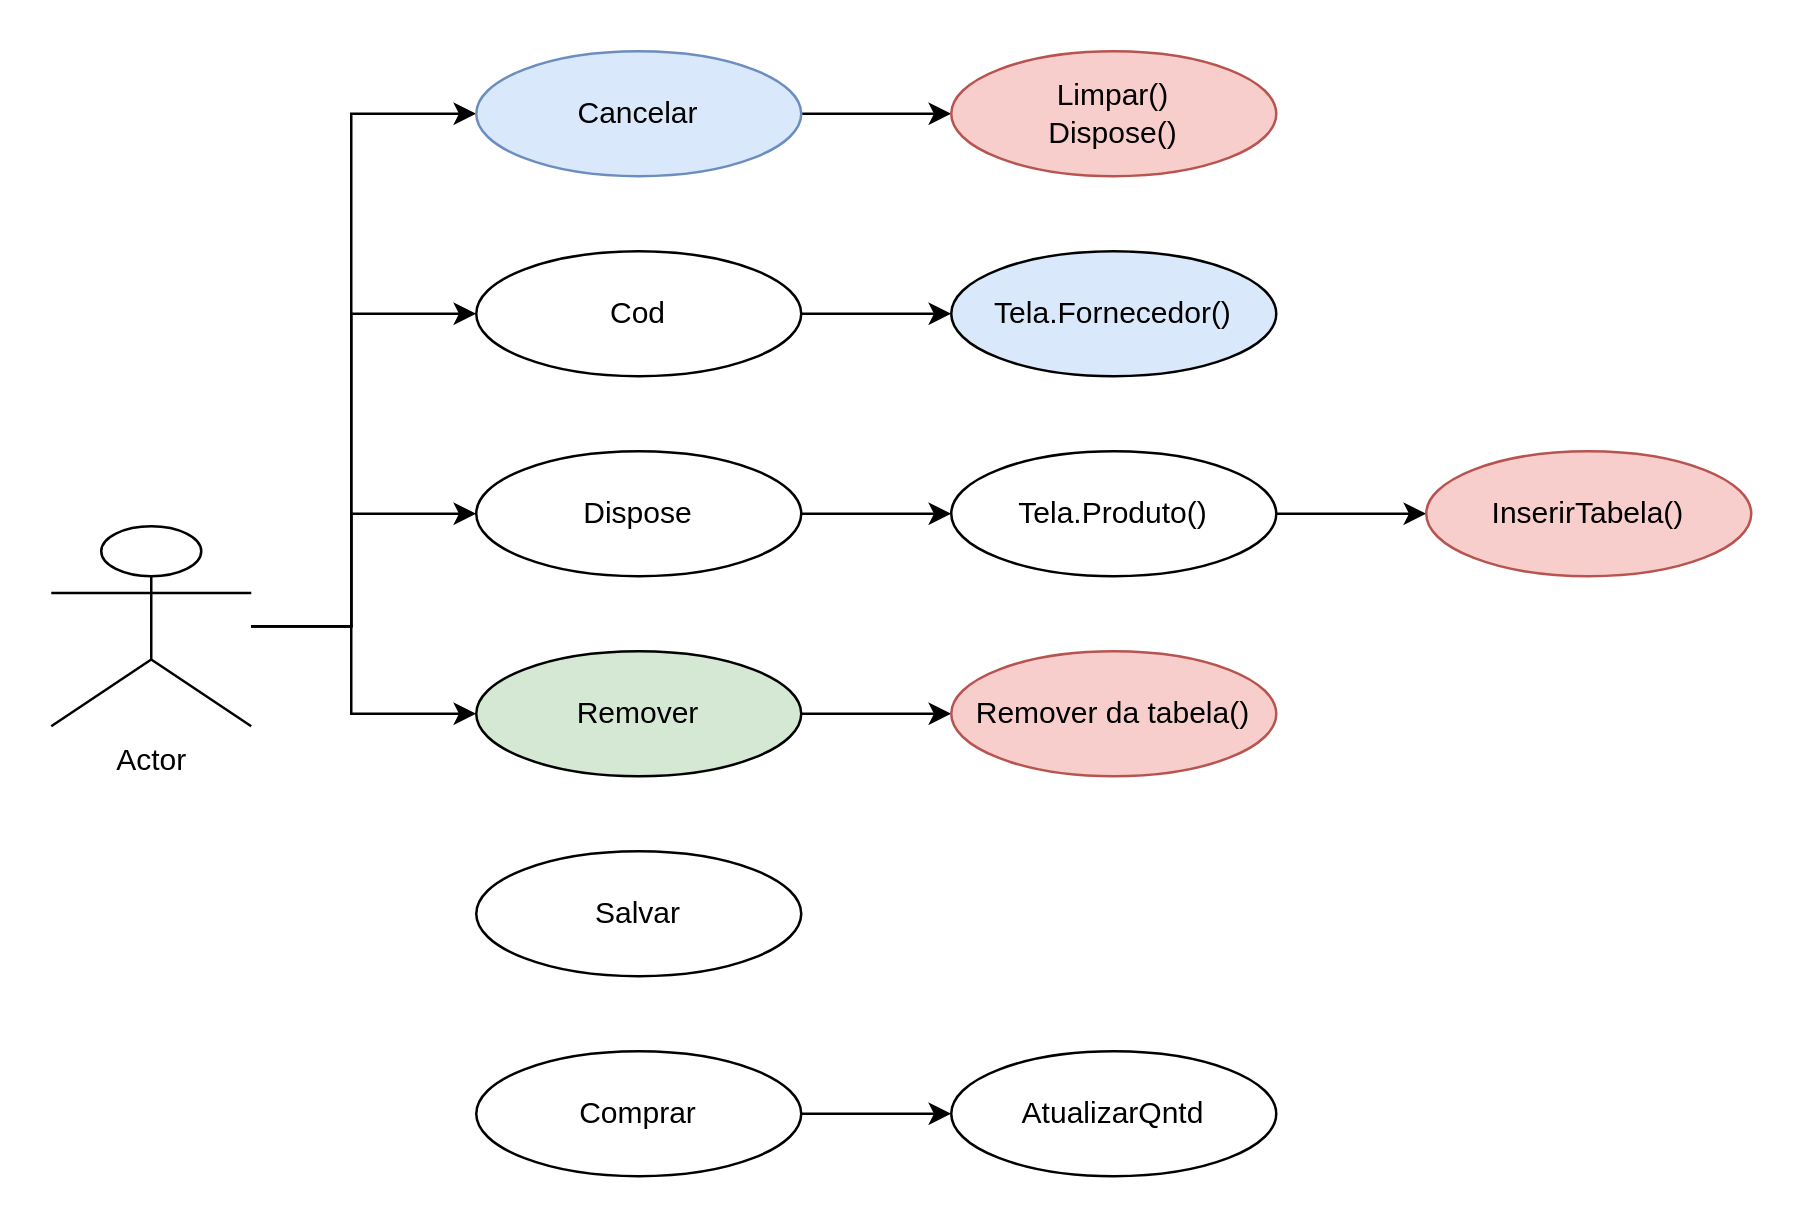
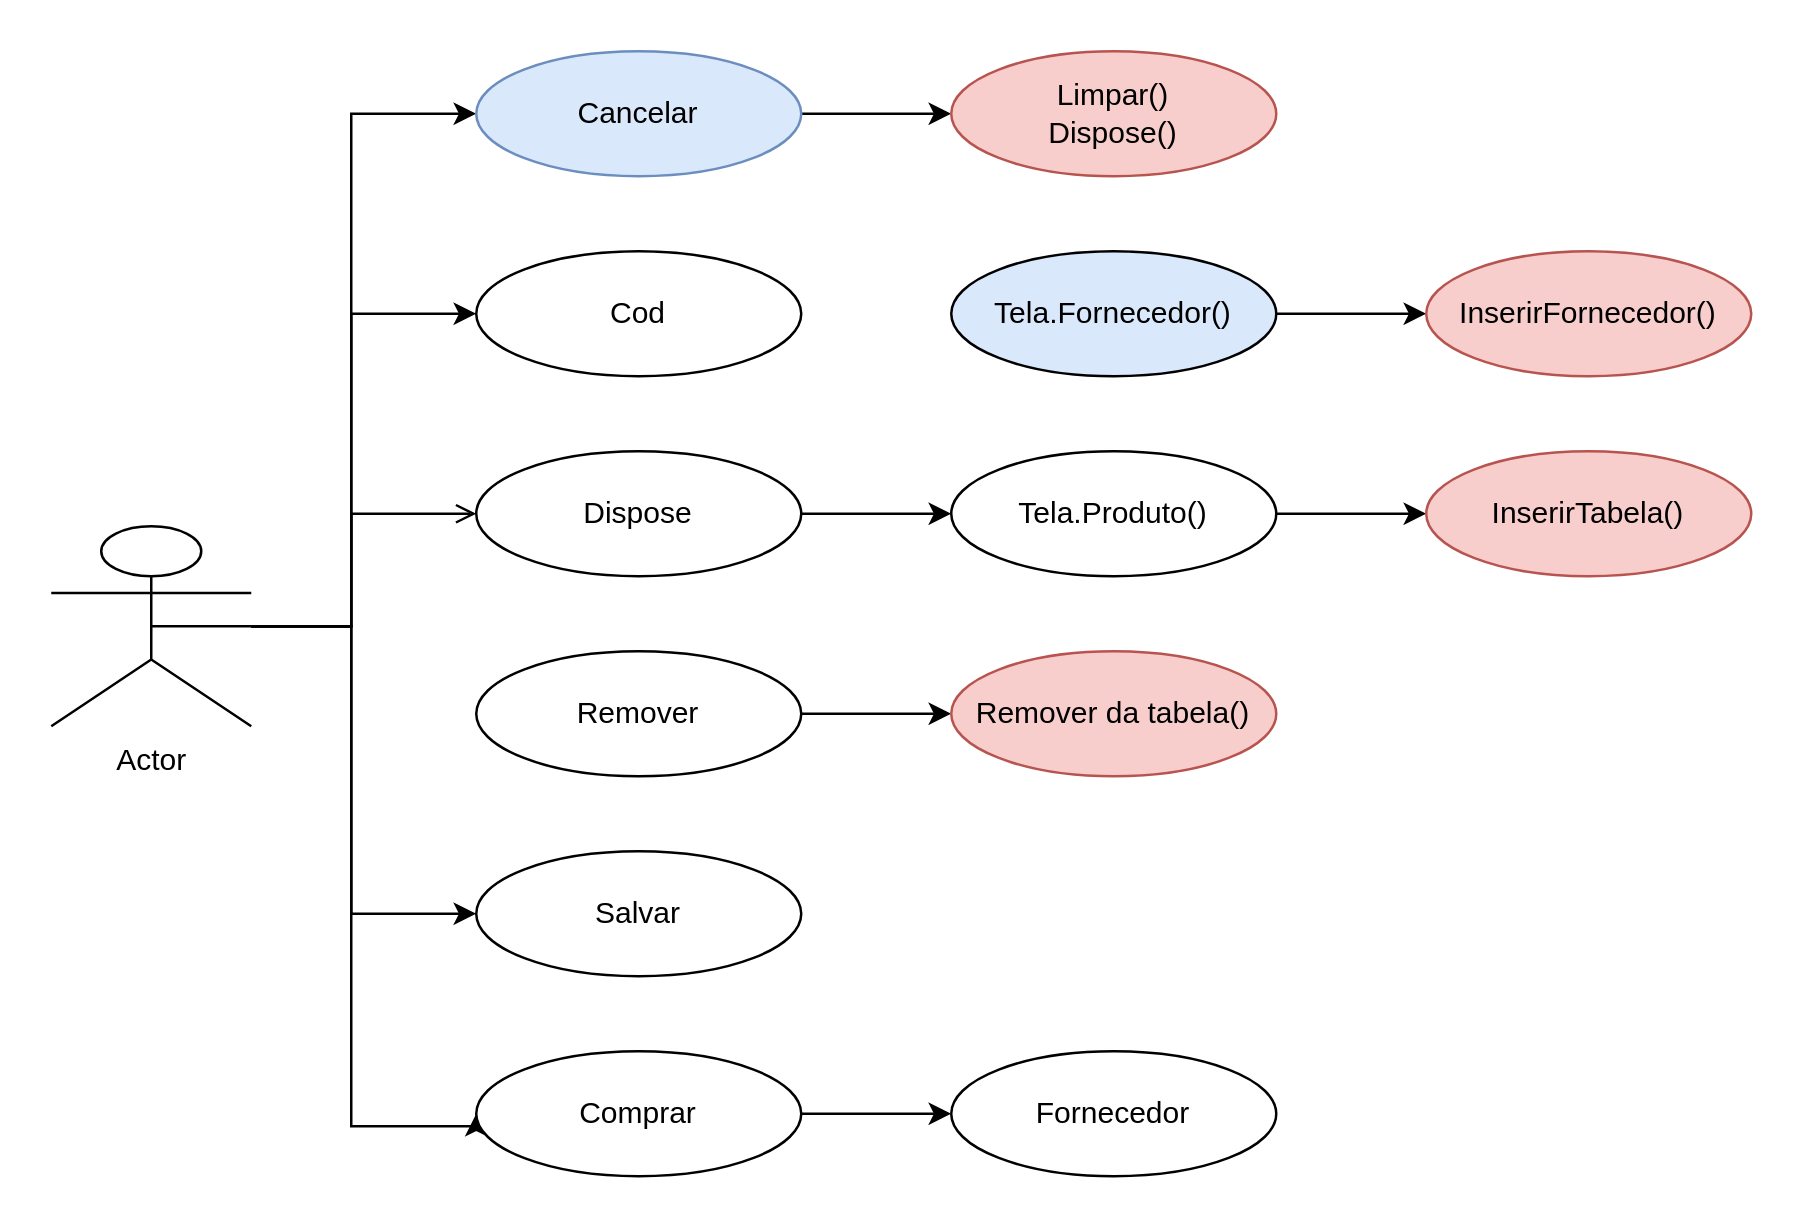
(868, 314) -> none
none -> (1343, 314)
none -> (1589, 314)
(458, 514) -> (462, 514)
(408, 714) -> none
(639, 714) -> (639, 714)
none -> (408, 914)
none -> (351, 1086)
(1114, 1114) -> (1114, 1114)
